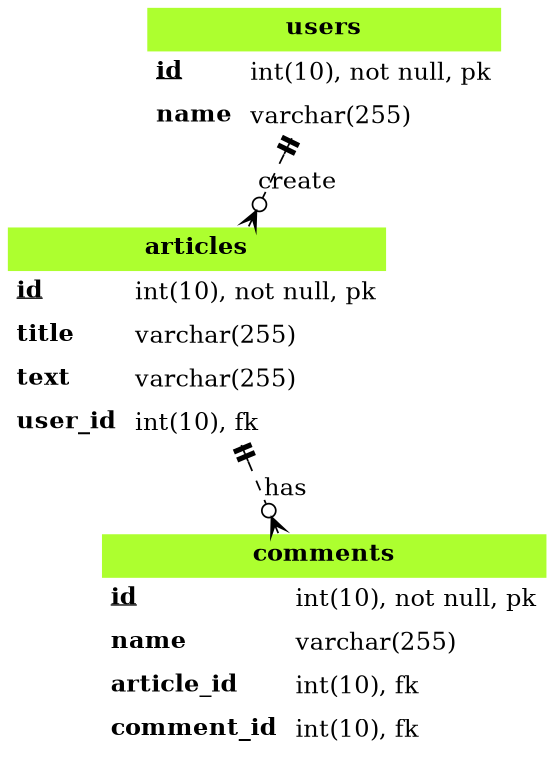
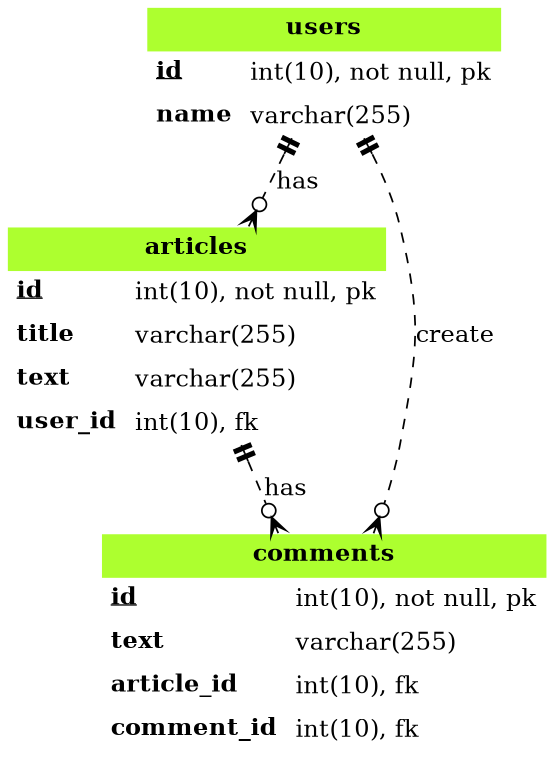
(298, 182) -> (298, 182)
none -> (415, 327)
(149, 641) -> (138, 641)
